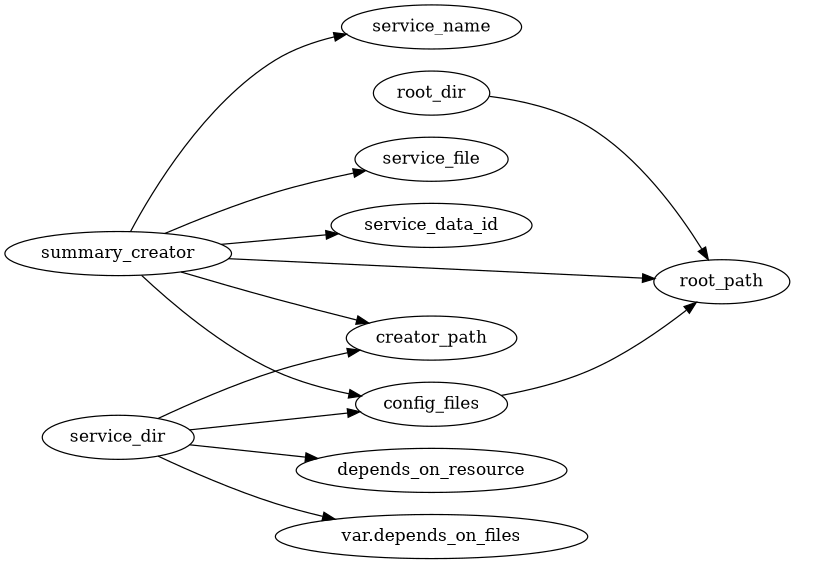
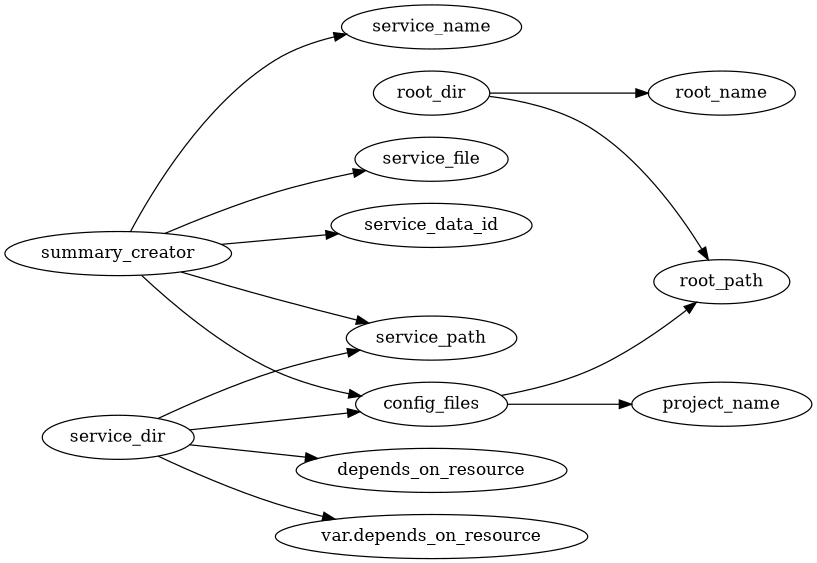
none -> (722, 93)
(435, 268) -> none
(432, 338) -> (432, 338)
none -> (722, 404)
(432, 537) -> (432, 537)
